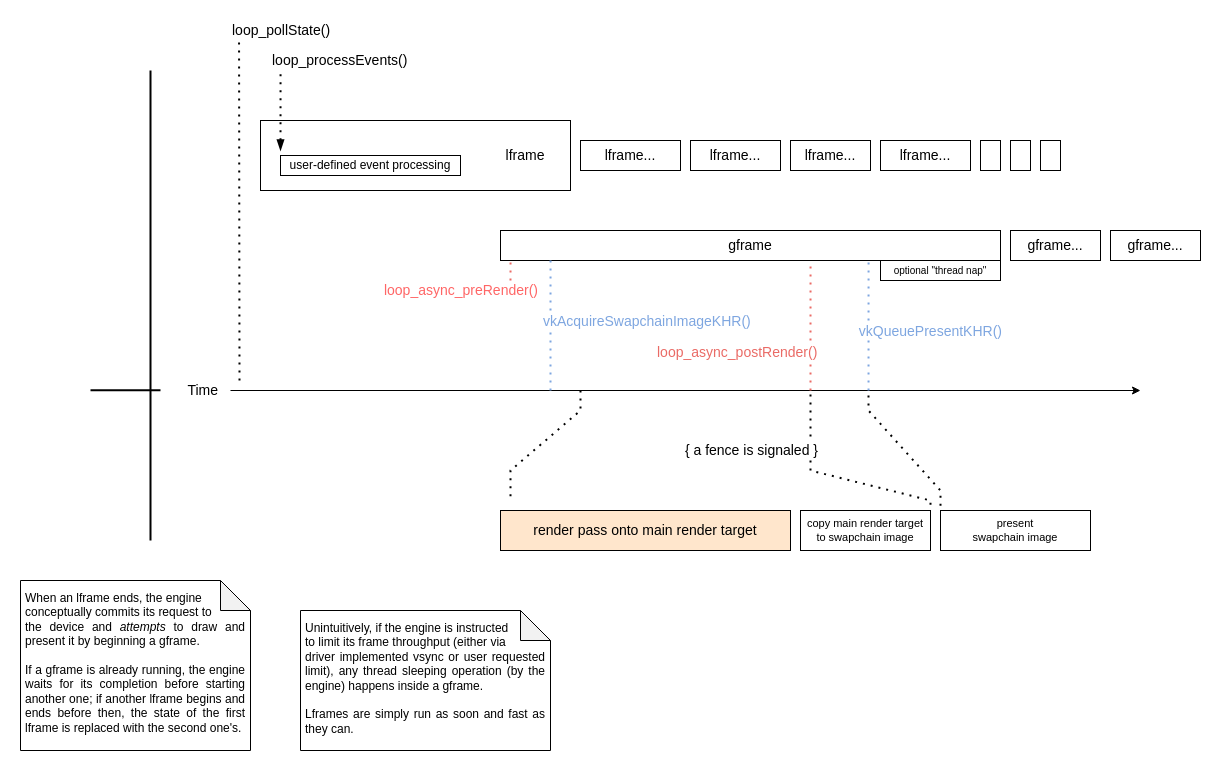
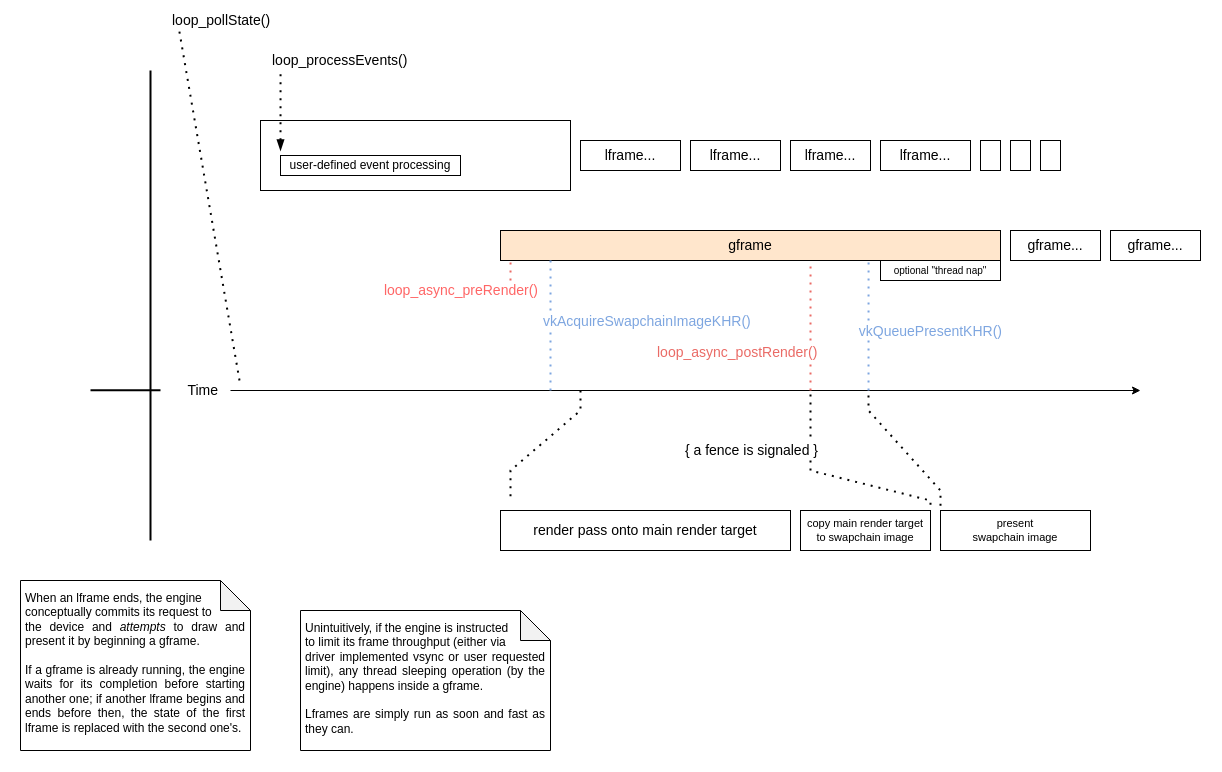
(306, 31) -> (246, 21)
(526, 156) -> none
(751, 246) -> (751, 246)
(646, 531) -> (646, 531)
